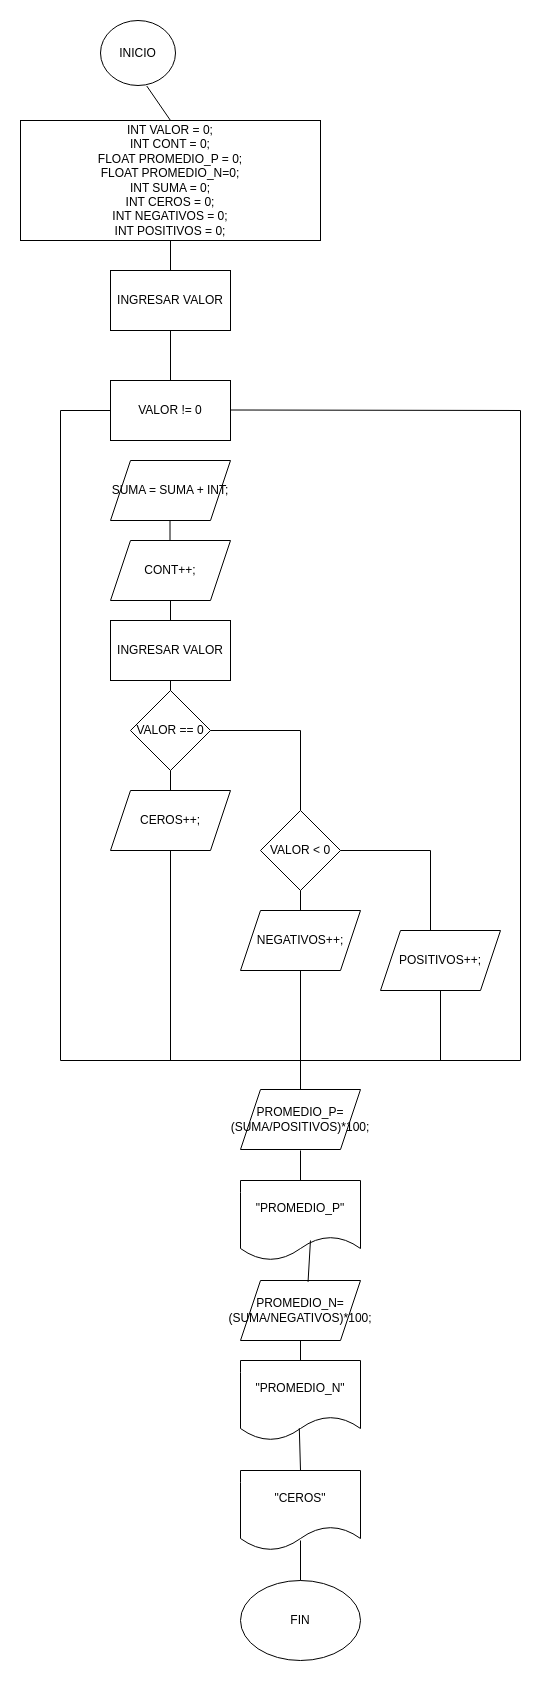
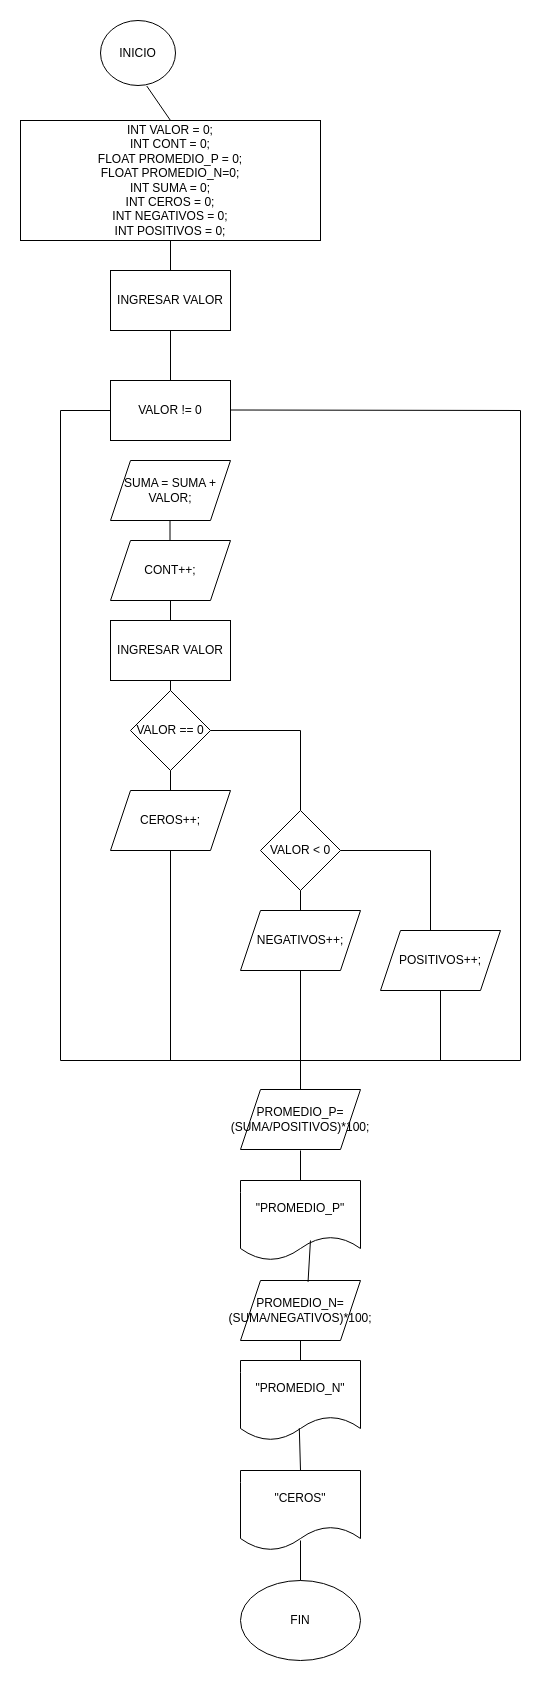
(171, 491) -> (171, 491)
